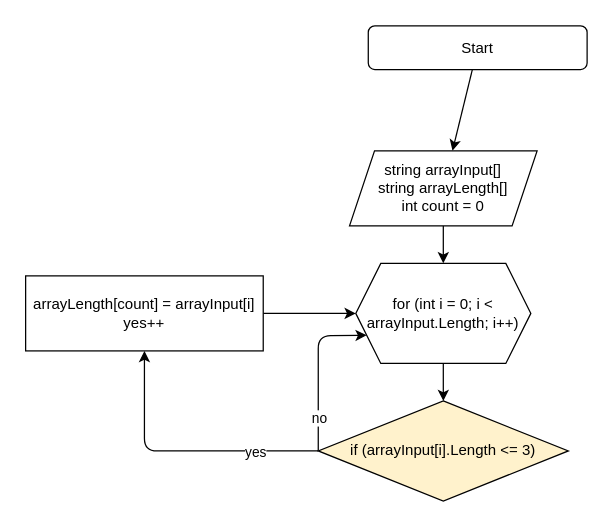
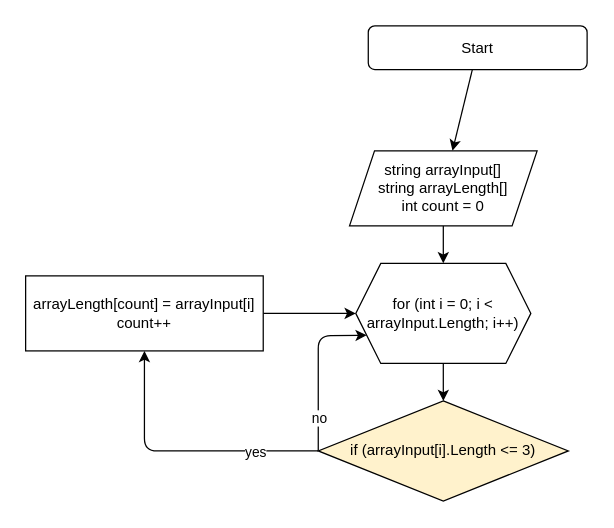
(144, 313) -> (144, 313)
